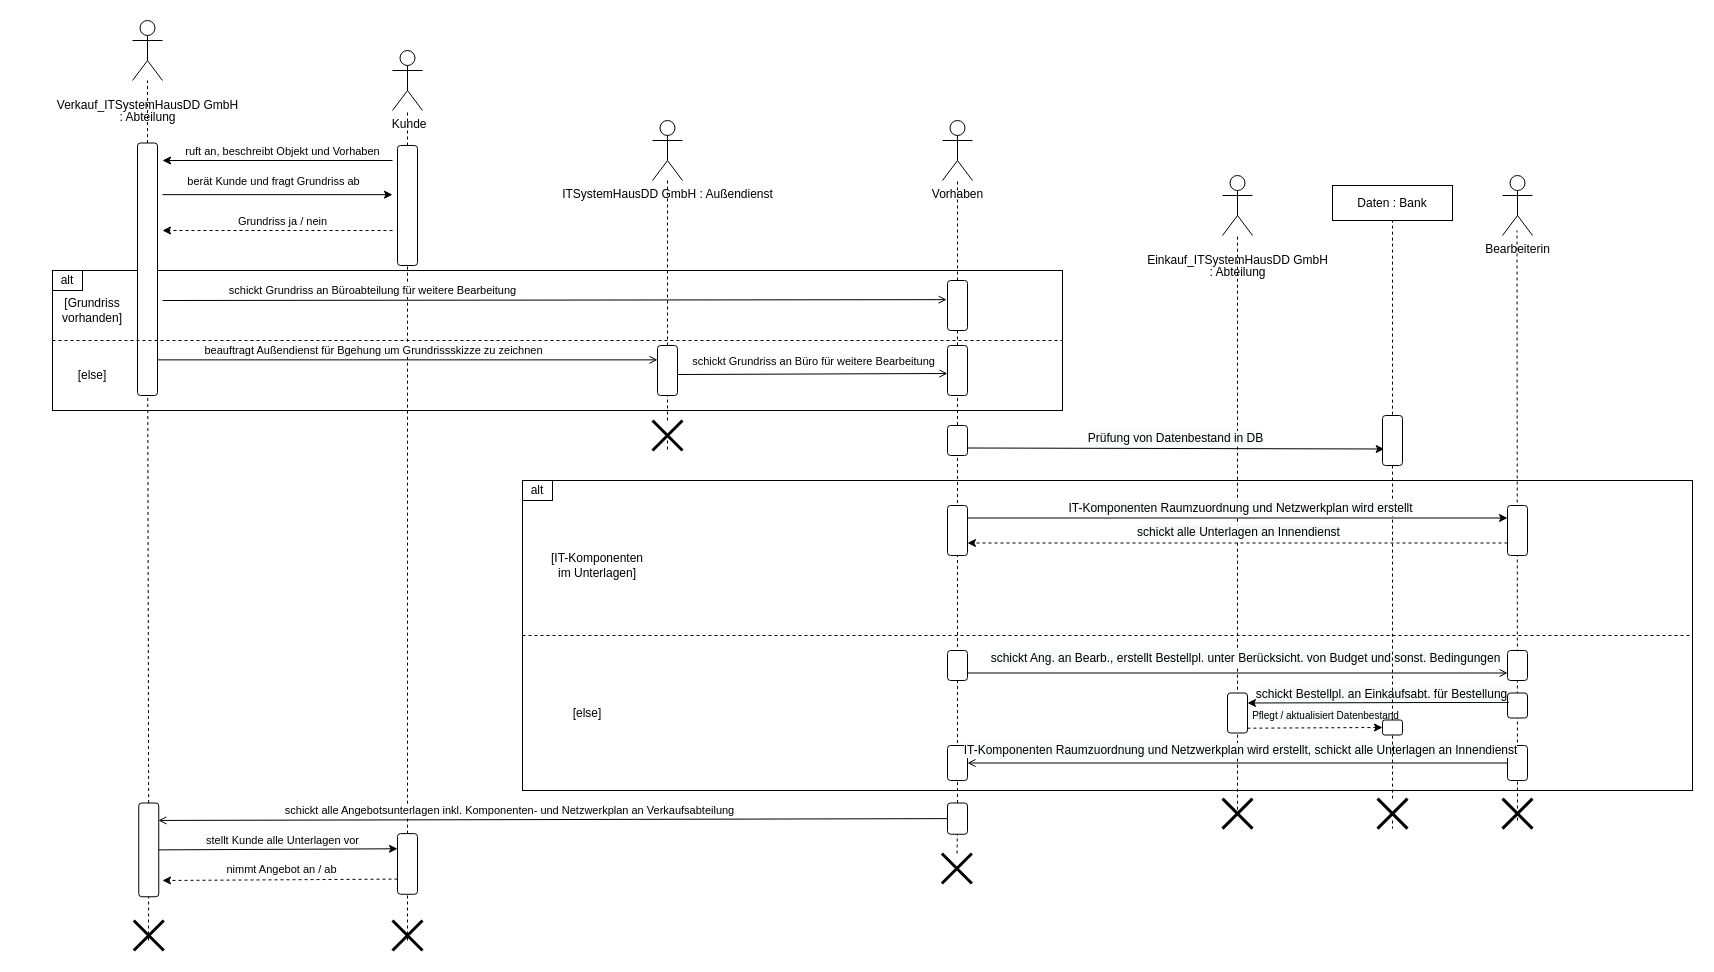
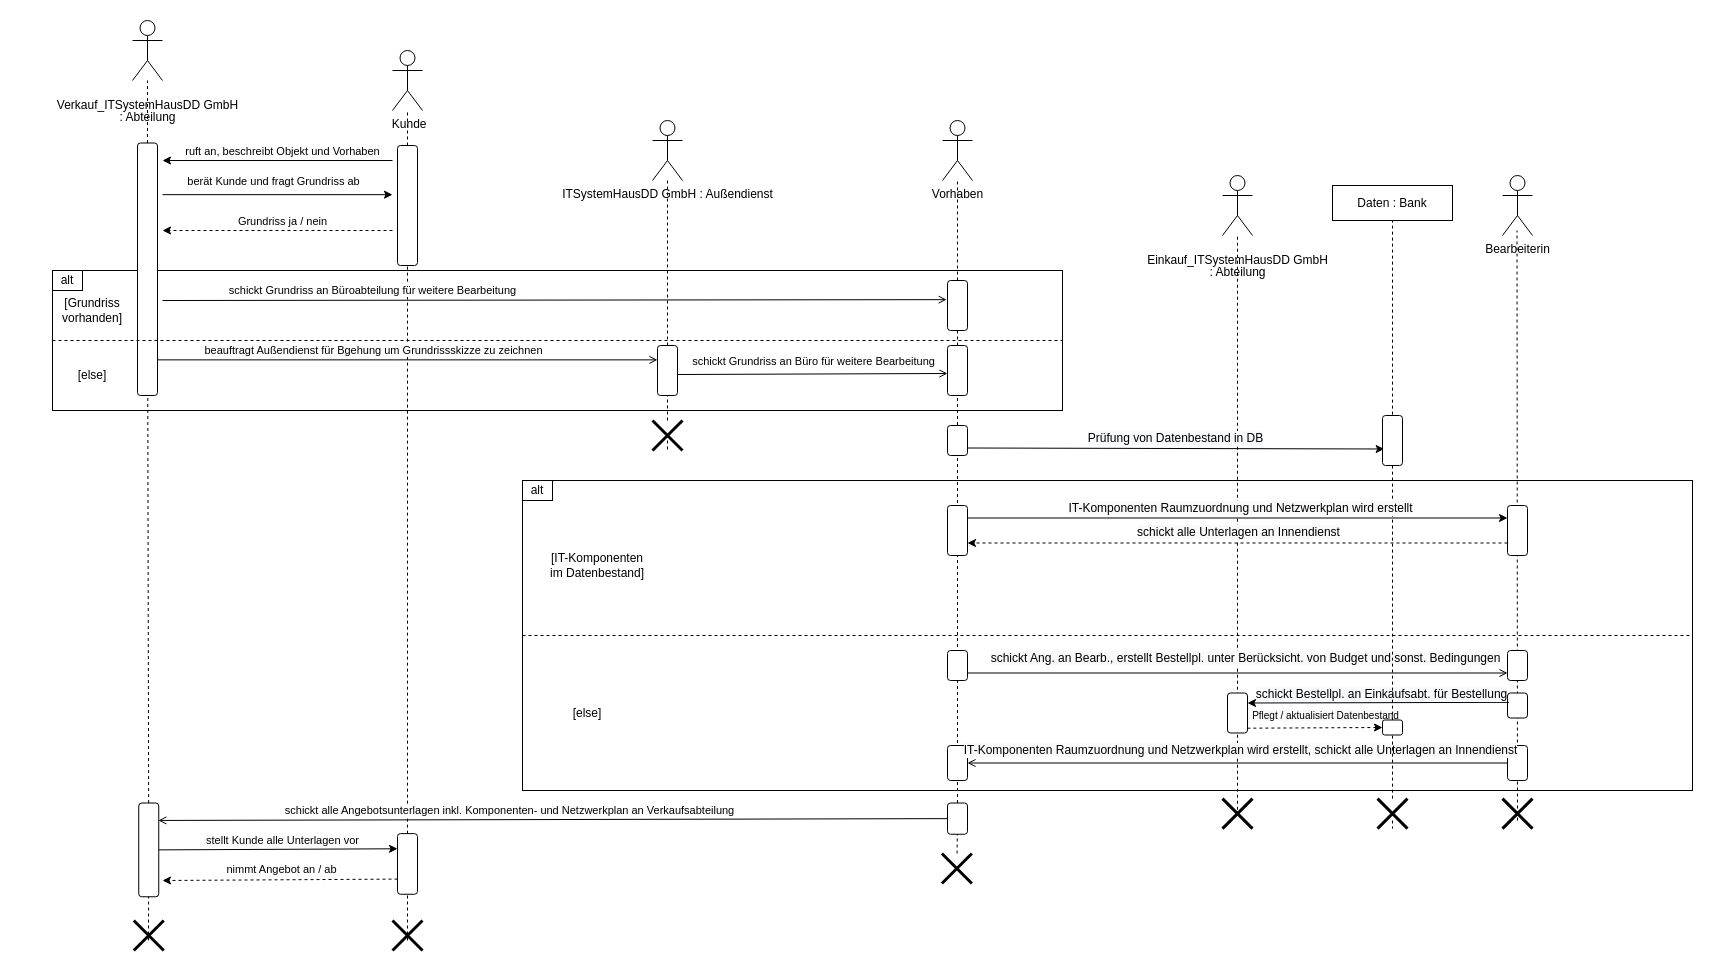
(598, 566) -> (598, 566)
